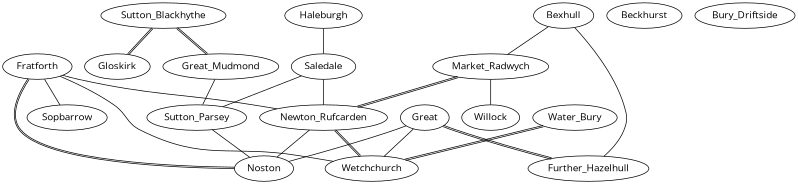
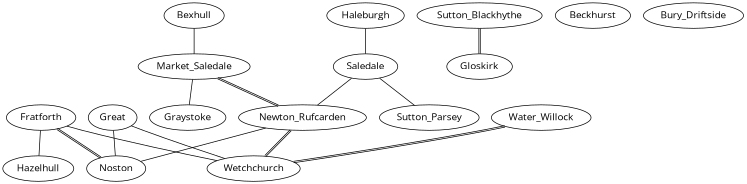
(221, 67) -> none
(491, 67) -> (194, 67)
(169, 94) -> none
(67, 118) -> (38, 169)
(491, 118) -> (188, 118)
(575, 118) -> (541, 118)
(231, 144) -> none
(588, 169) -> none
